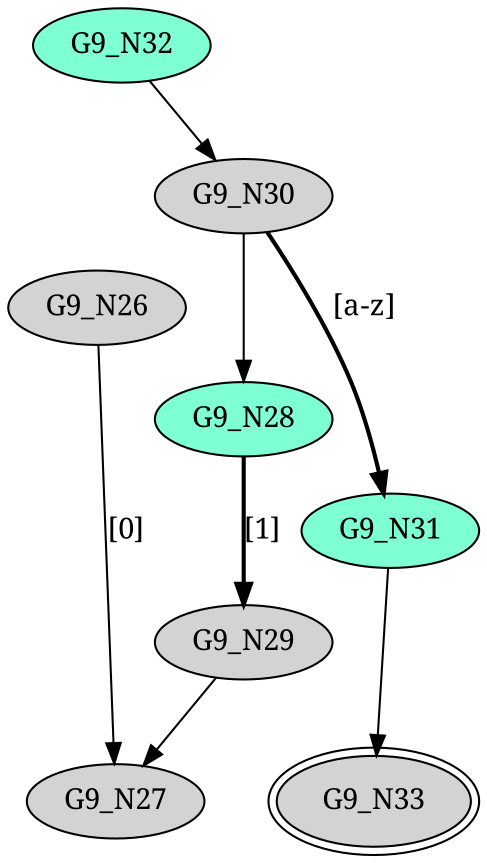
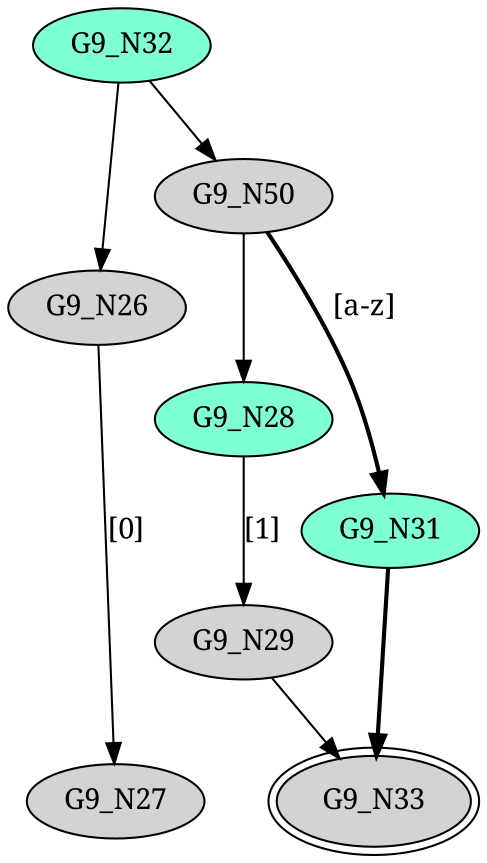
none -> (110, 166)
(244, 196) -> (244, 196)
(244, 520) -> (244, 520)
(383, 651) -> (383, 651)
(186, 714) -> (299, 710)
